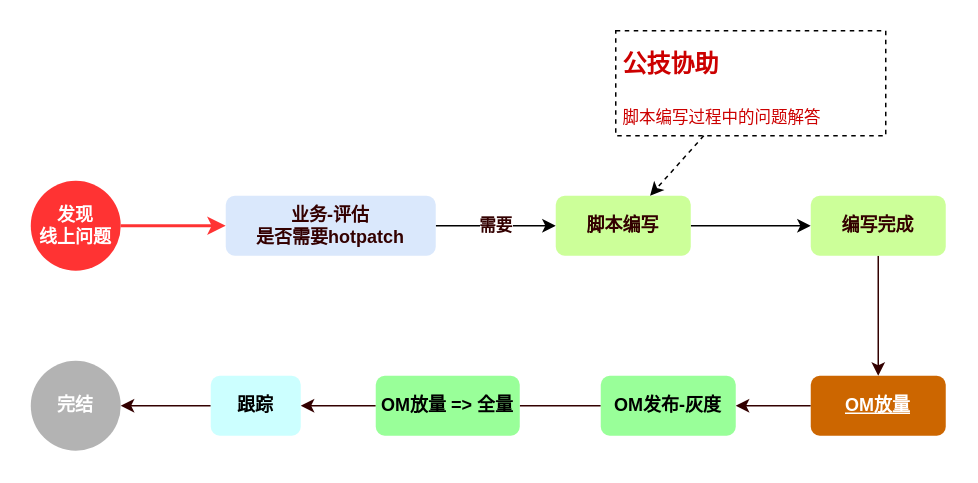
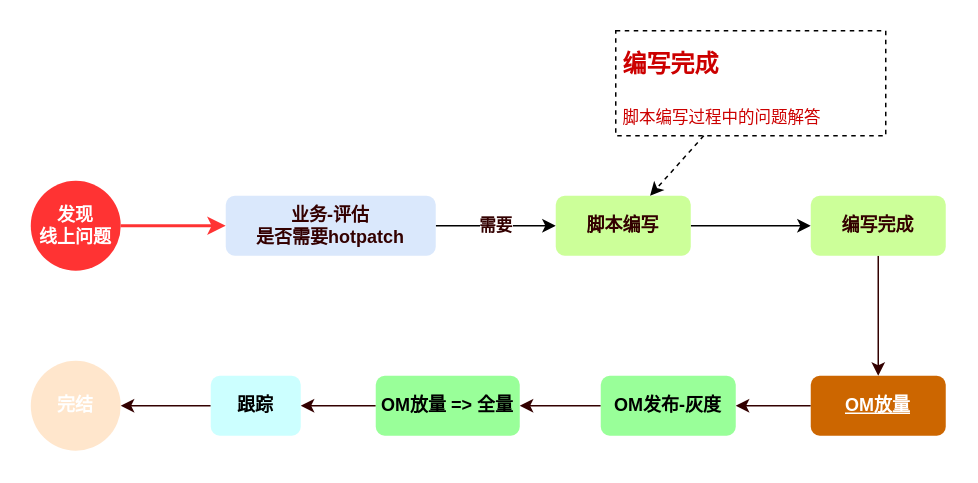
(731, 37) -> (731, 37)
(76, 406) -> (76, 406)
(526, 406) -> (531, 406)
